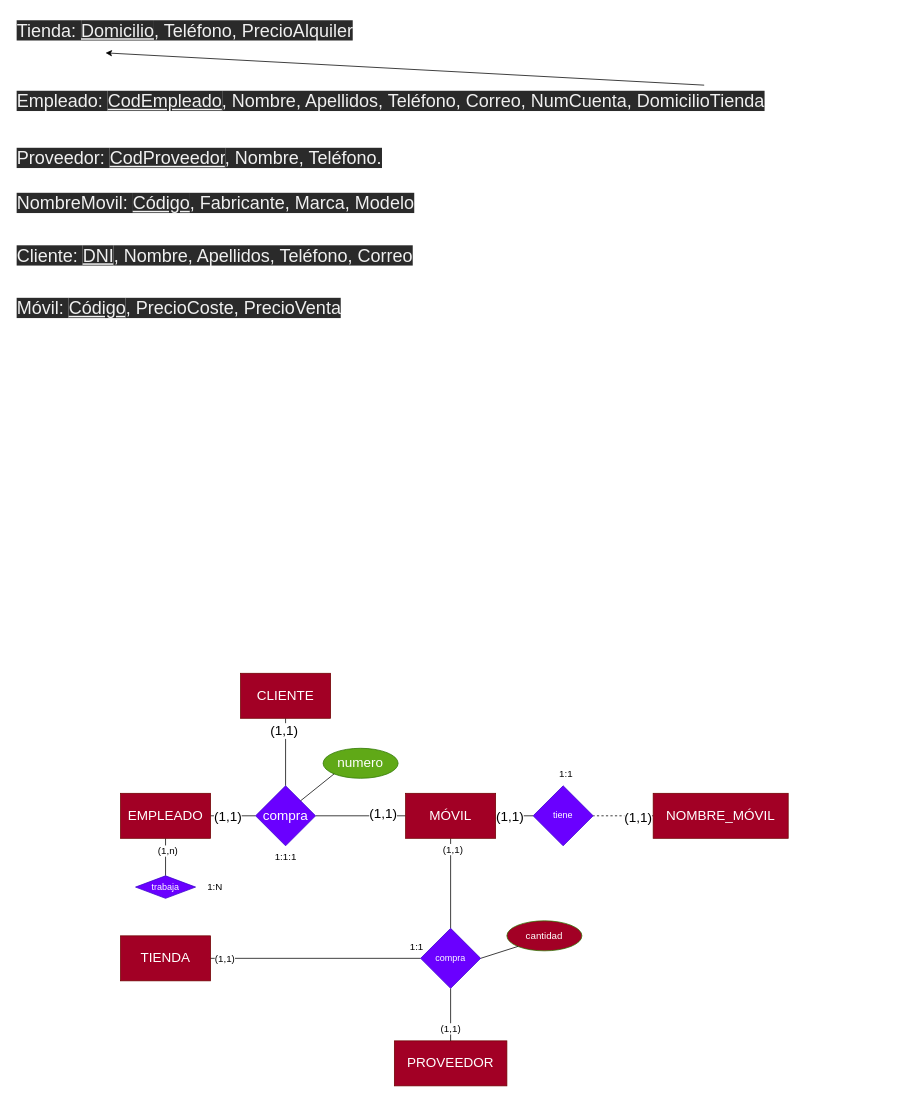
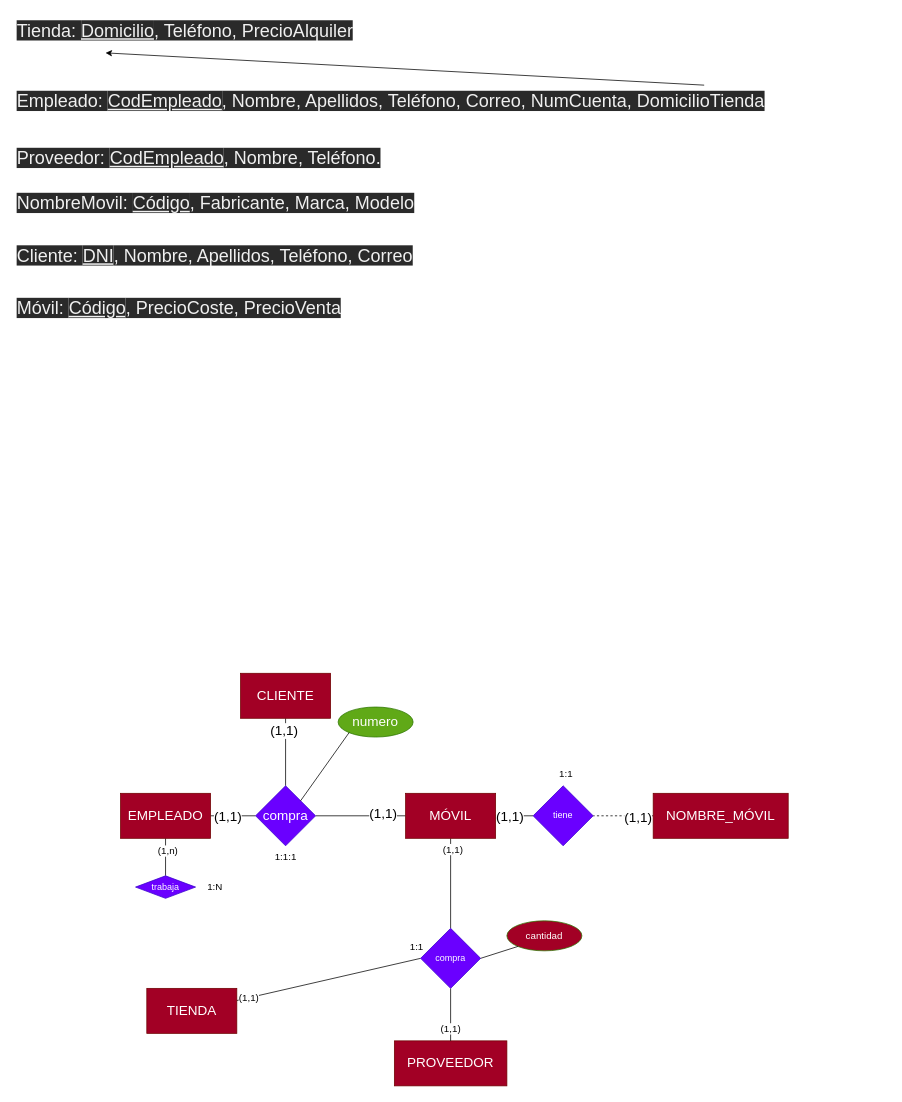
(211, 170) -> (205, 159)
(360, 763) -> (375, 722)
(165, 958) -> (192, 1011)
